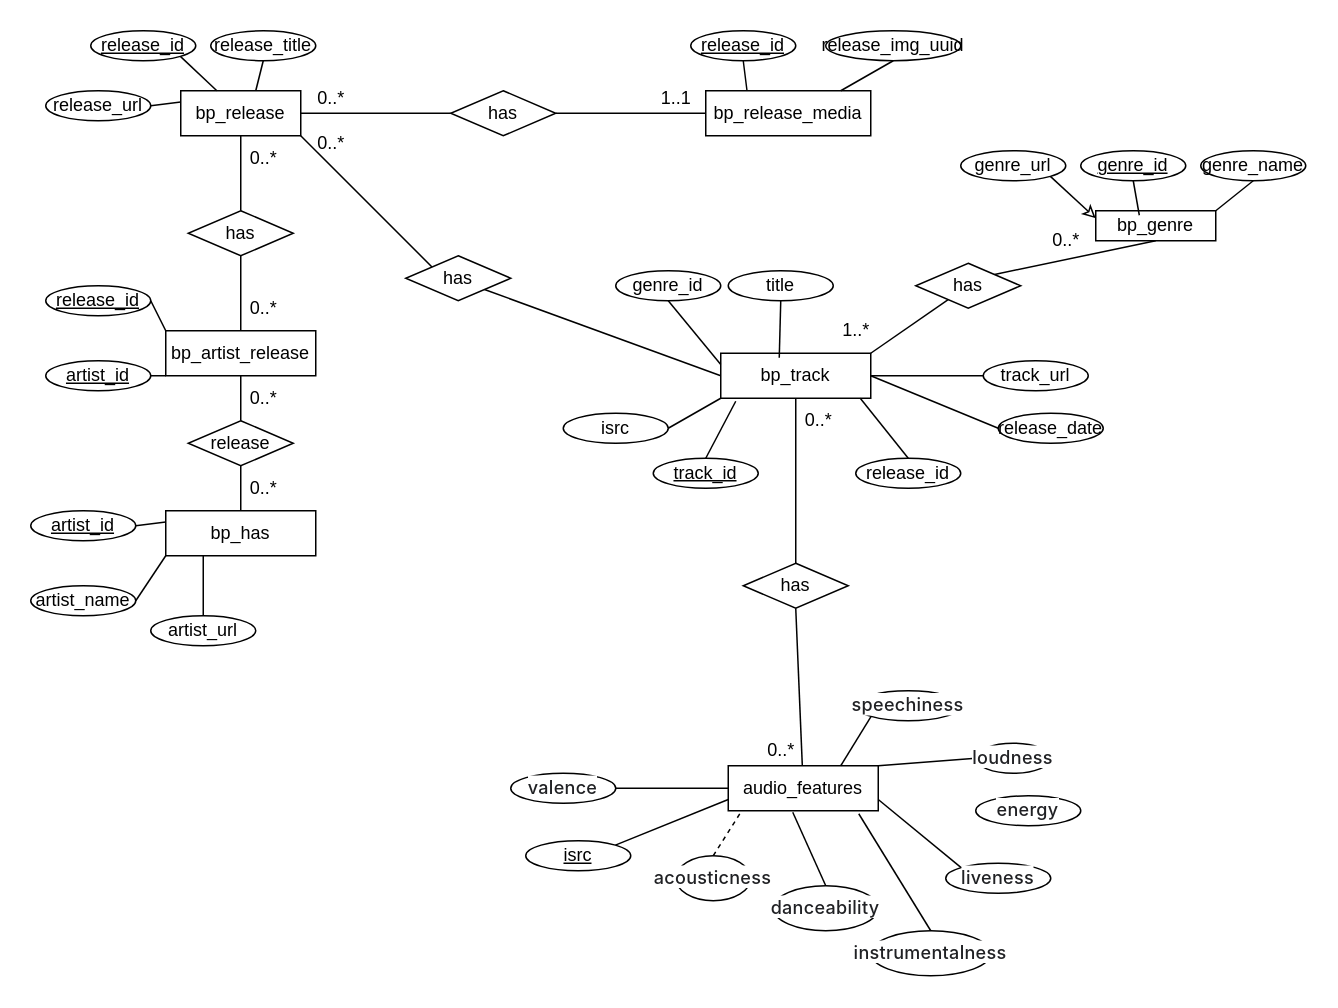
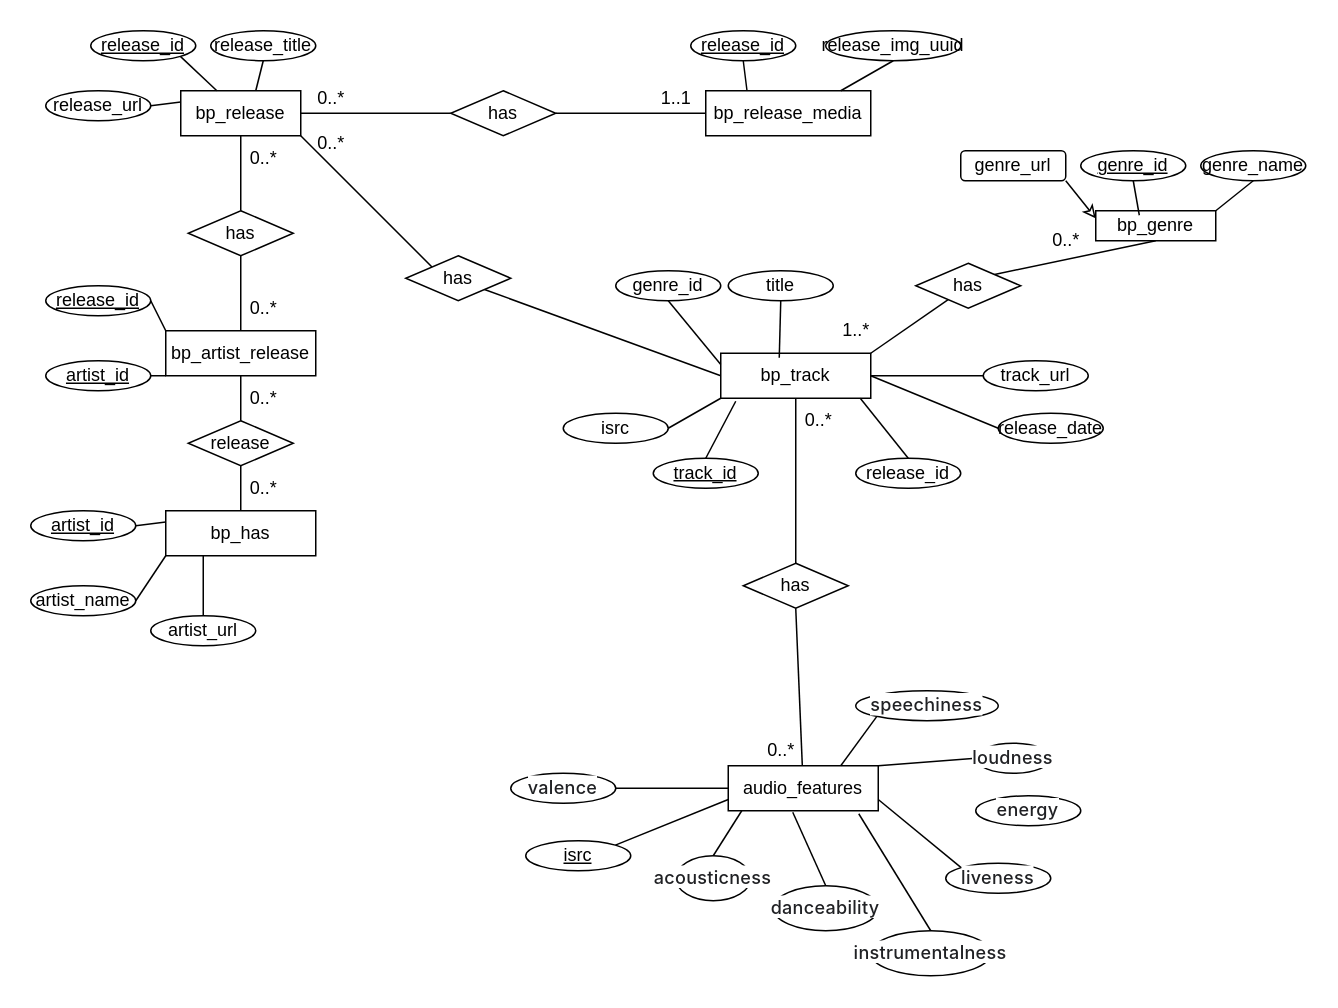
(1013, 166) -> (1013, 166)
(908, 706) -> (927, 706)
(728, 832) -> (728, 832)
